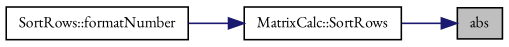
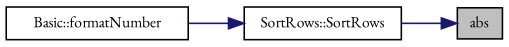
(97, 23) -> (97, 23)
(323, 23) -> (323, 23)
